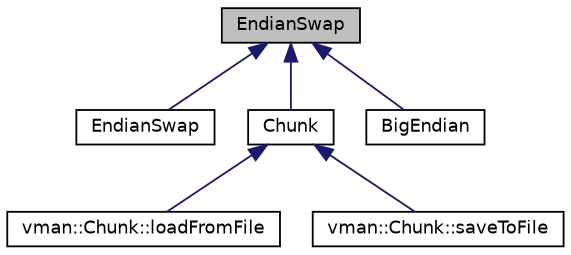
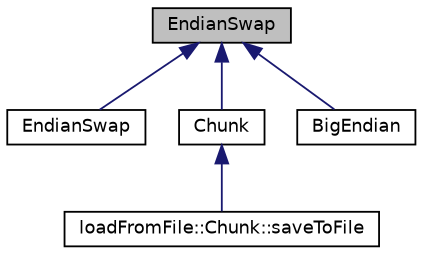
(144, 229) -> none
(438, 229) -> (222, 229)
